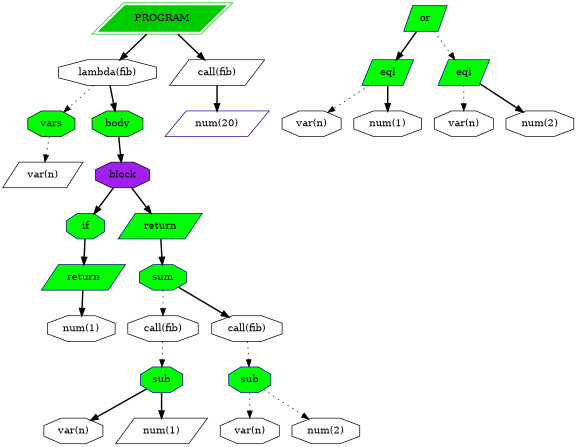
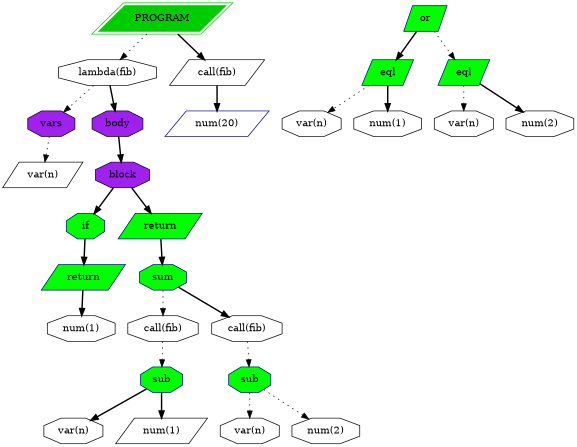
(136, 44) -> (136, 44)
(51, 124) -> (51, 124)
(117, 124) -> (117, 124)
